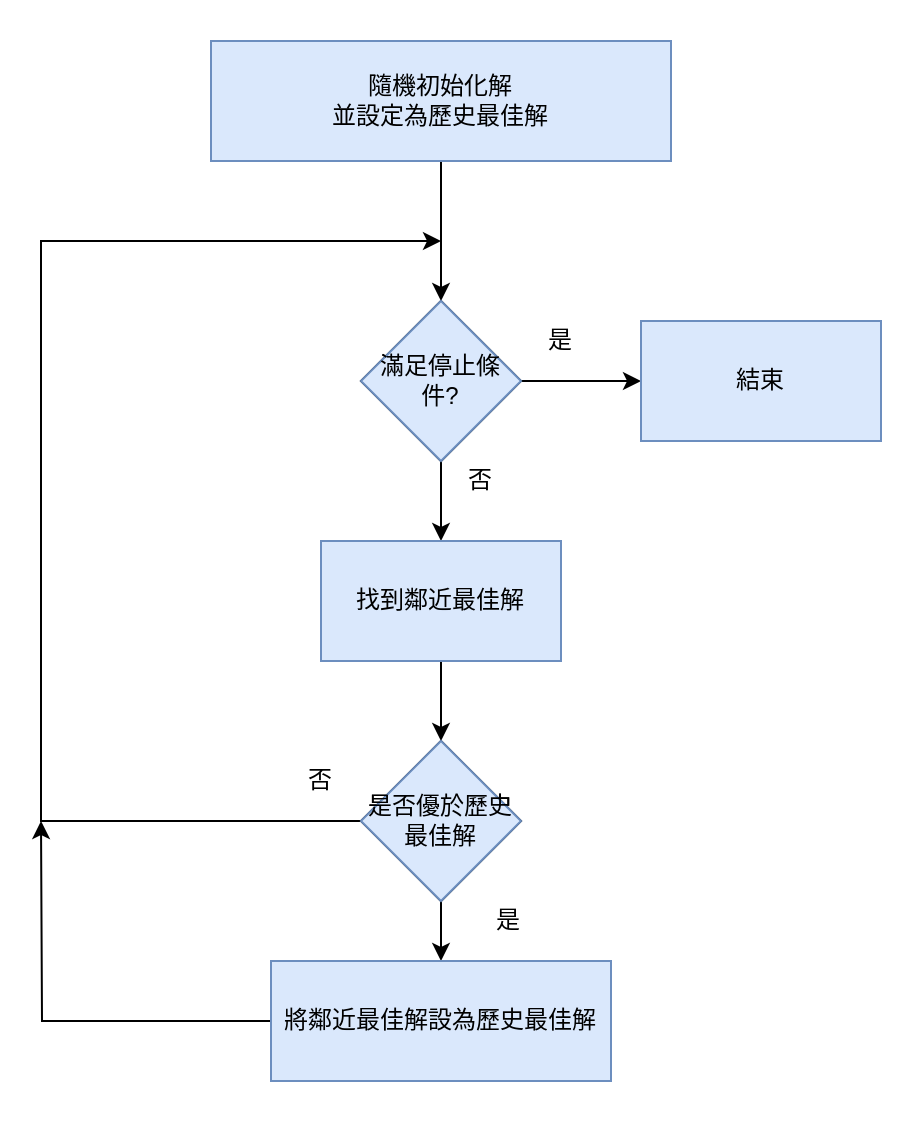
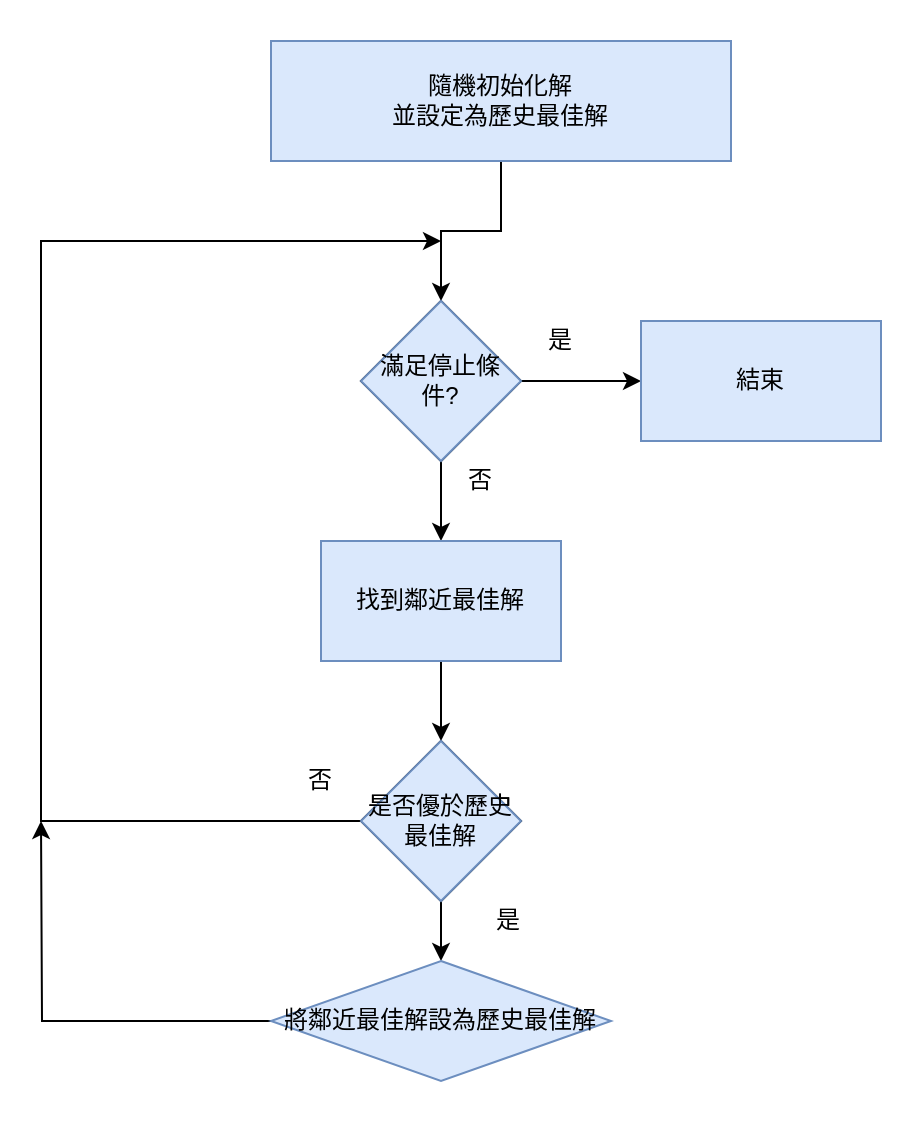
(441, 101) -> (501, 101)
(441, 1021) -> (441, 1021)
